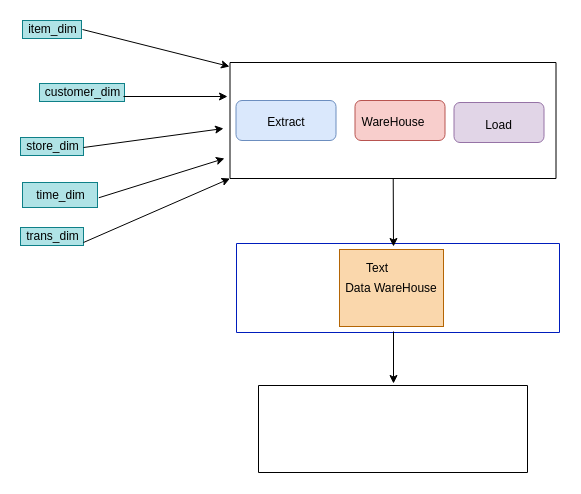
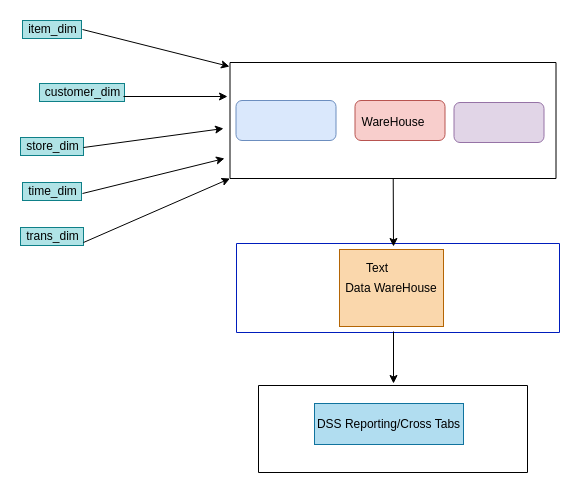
(286, 123) -> none
(499, 126) -> none
(60, 195) -> (52, 192)
none -> (389, 424)
